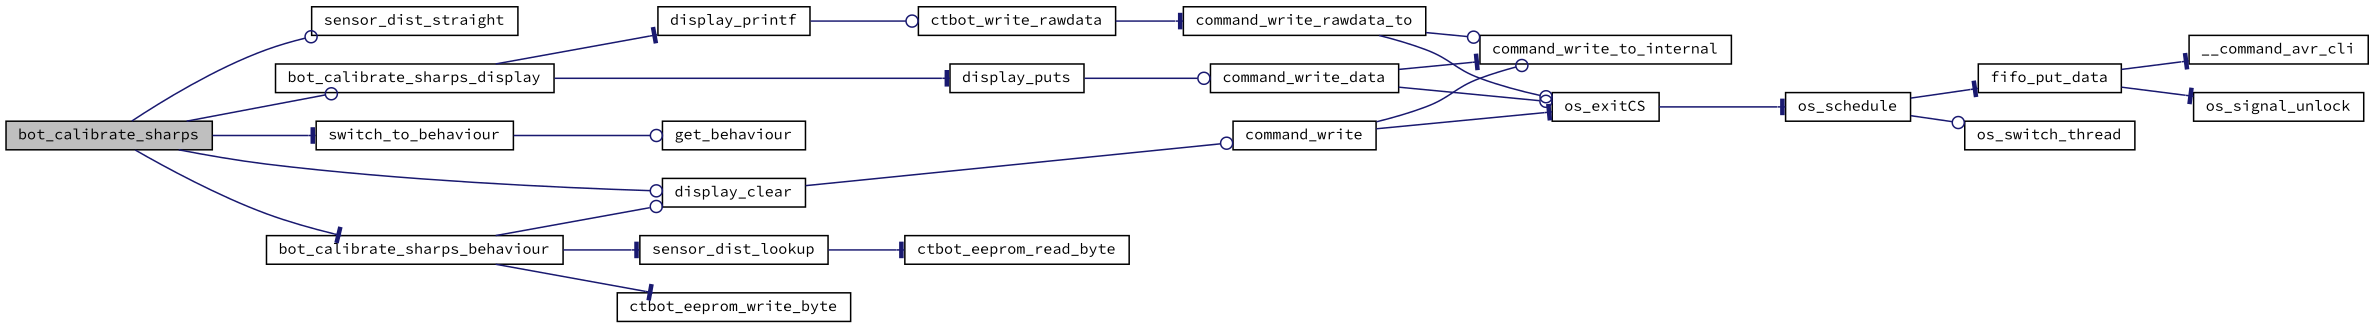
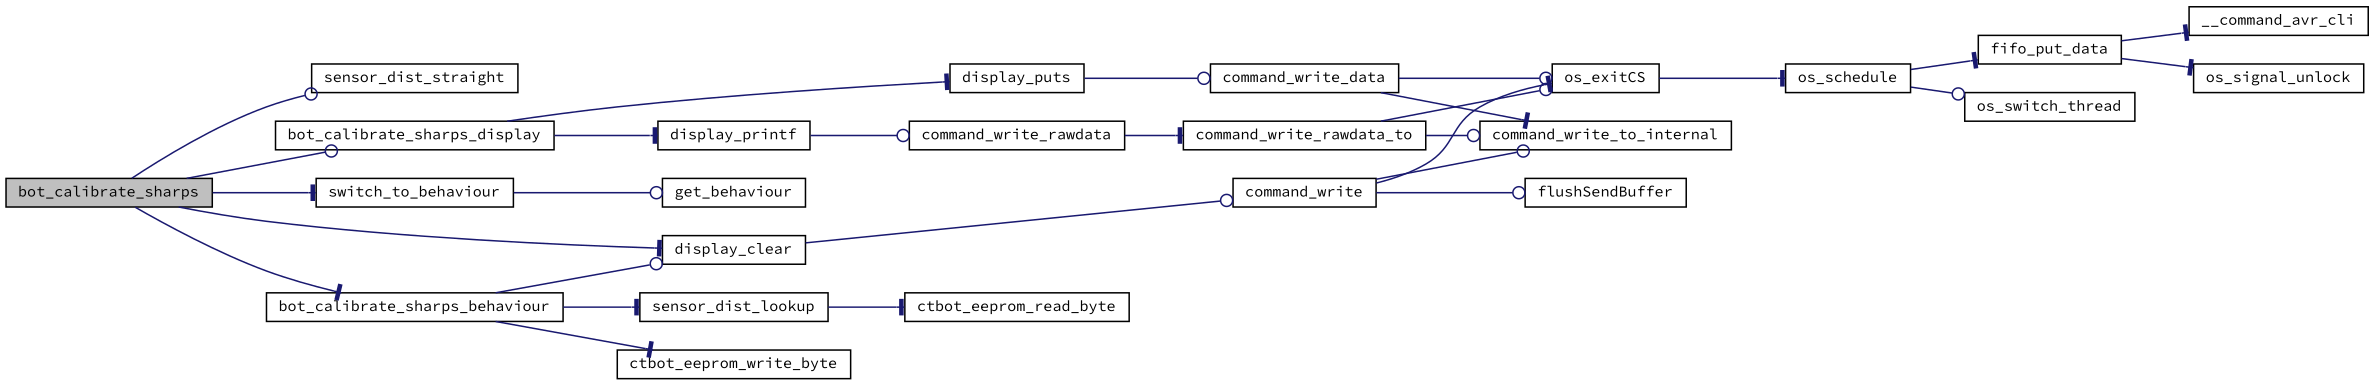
(1017, 21) -> (1017, 136)
(414, 178) -> (416, 236)
none -> (1606, 193)
